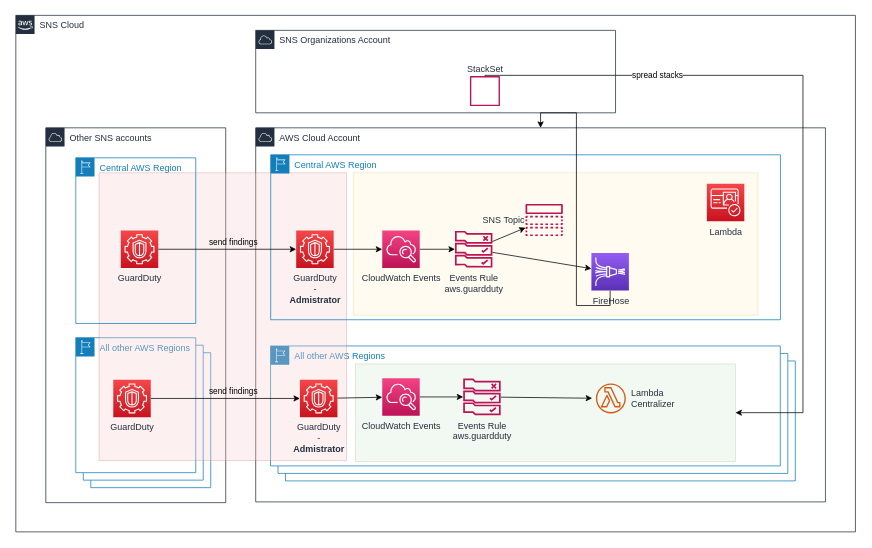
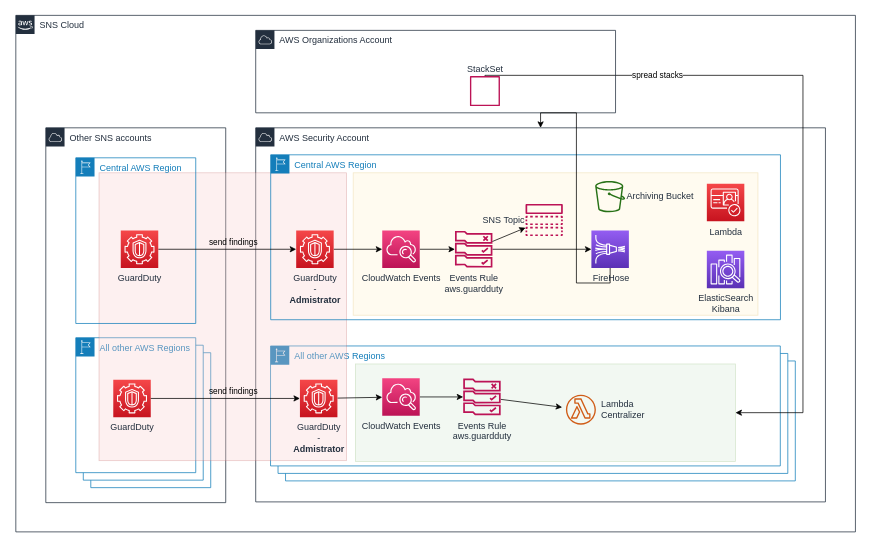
(338, 41) -> (338, 41)
(319, 139) -> (326, 139)
none -> (610, 197)
none -> (725, 270)
(610, 272) -> (610, 249)
(611, 399) -> (581, 410)
